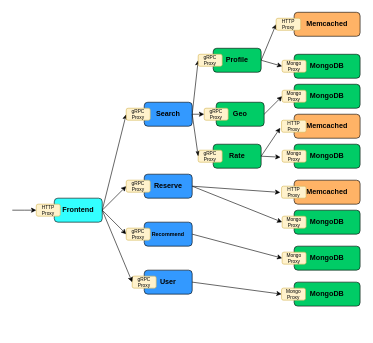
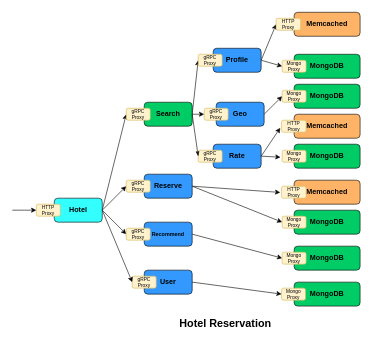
(237, 60) -> (237, 60)
(168, 114) -> (168, 114)
(240, 114) -> (240, 114)
(237, 156) -> (237, 156)
(78, 210) -> (78, 210)
none -> (225, 324)
